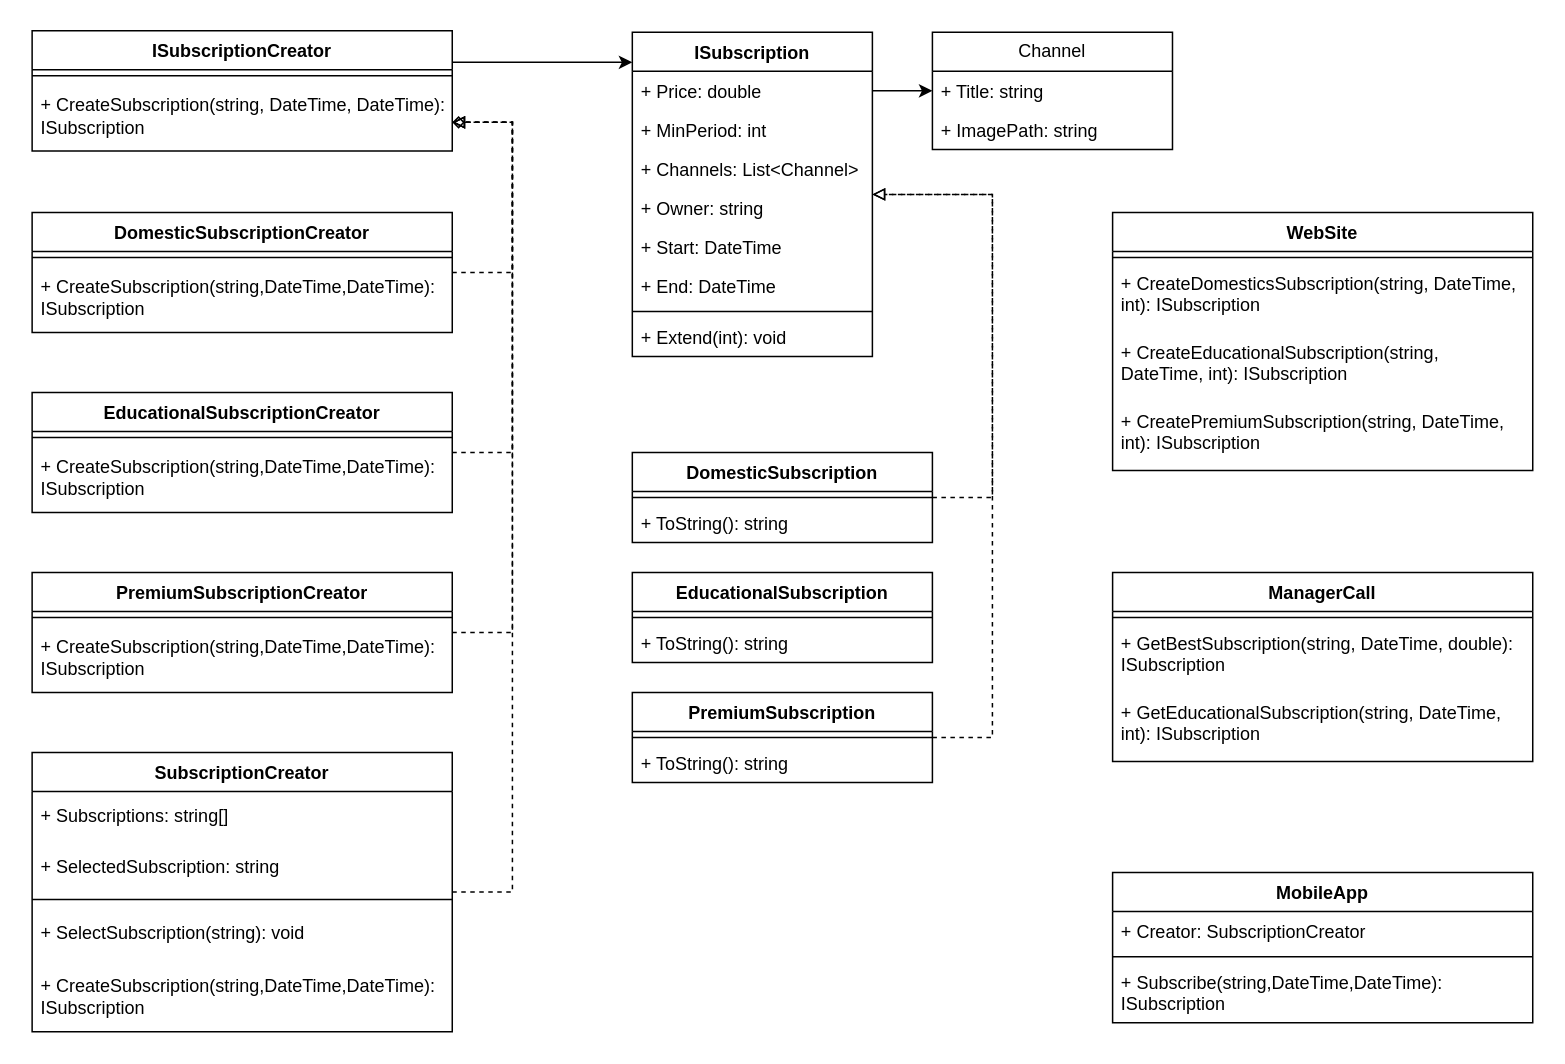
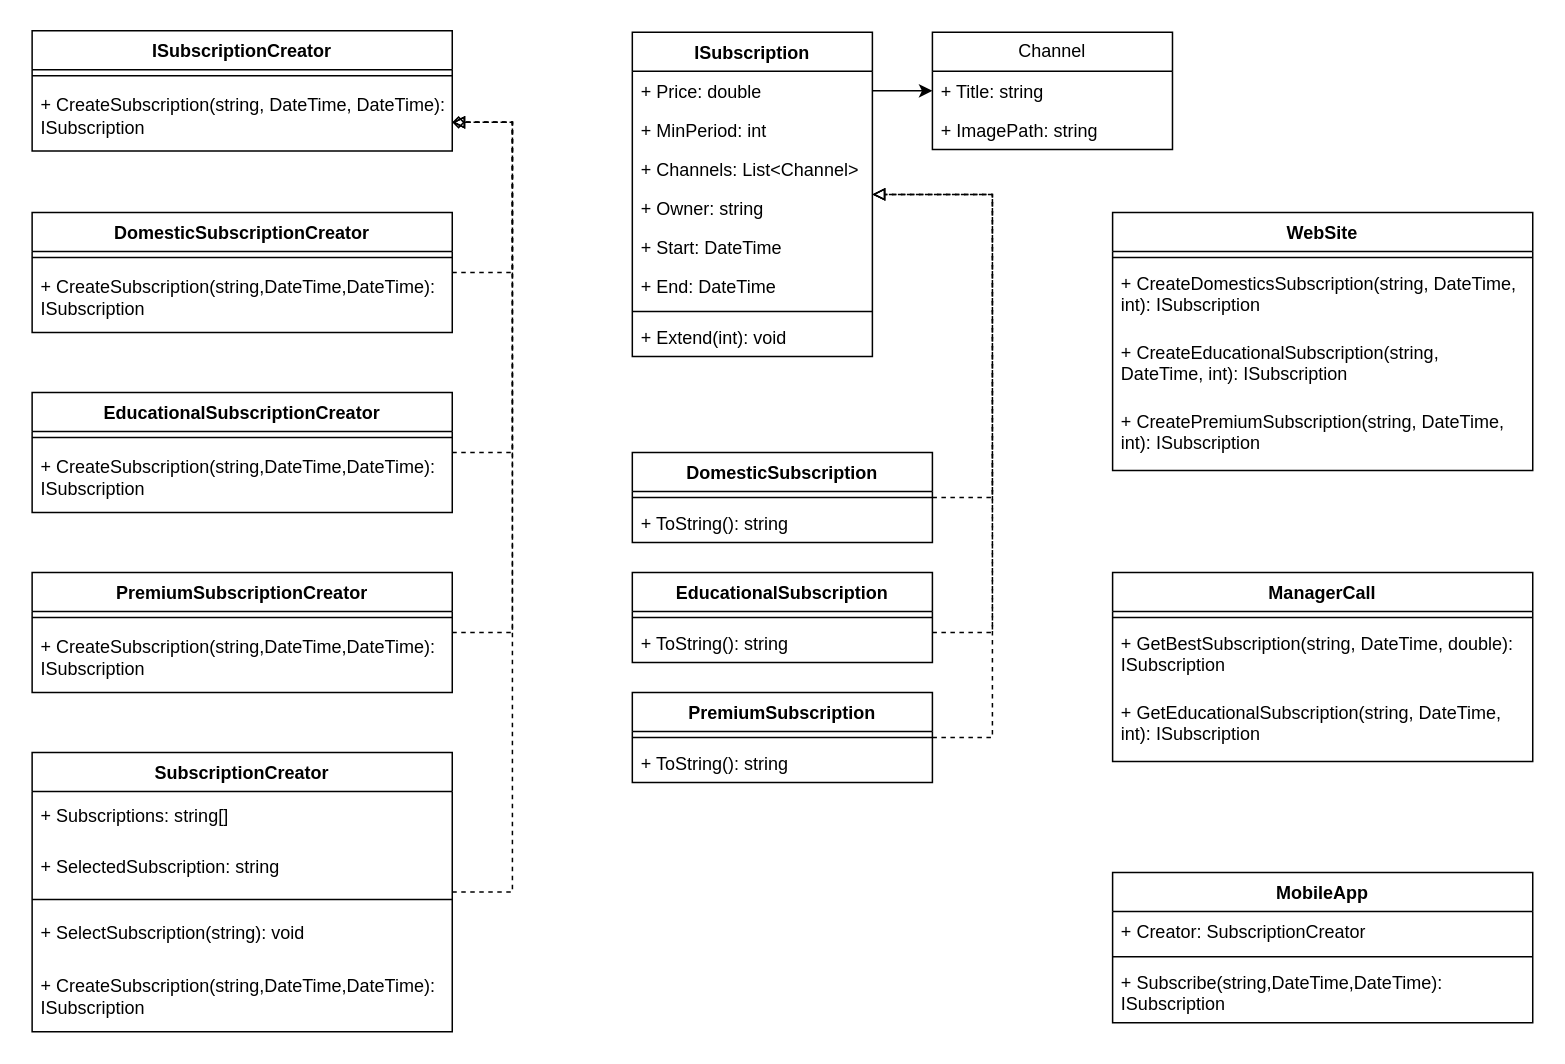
(537, 62) -> none
none -> (962, 632)
